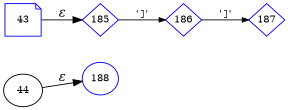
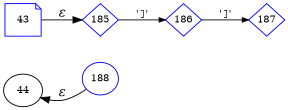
(58, 85) -> (69, 99)
